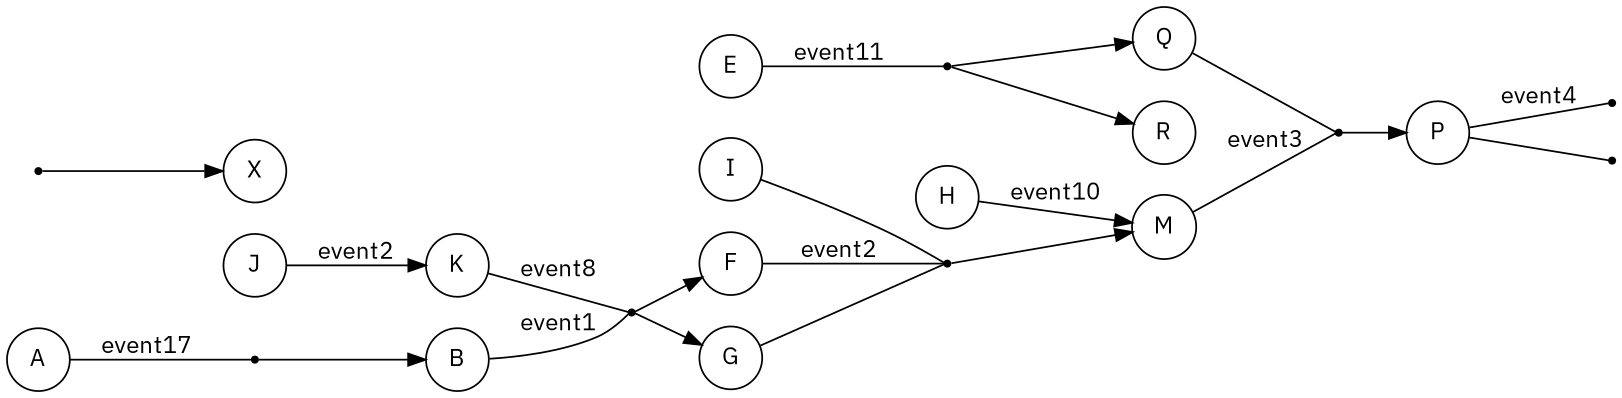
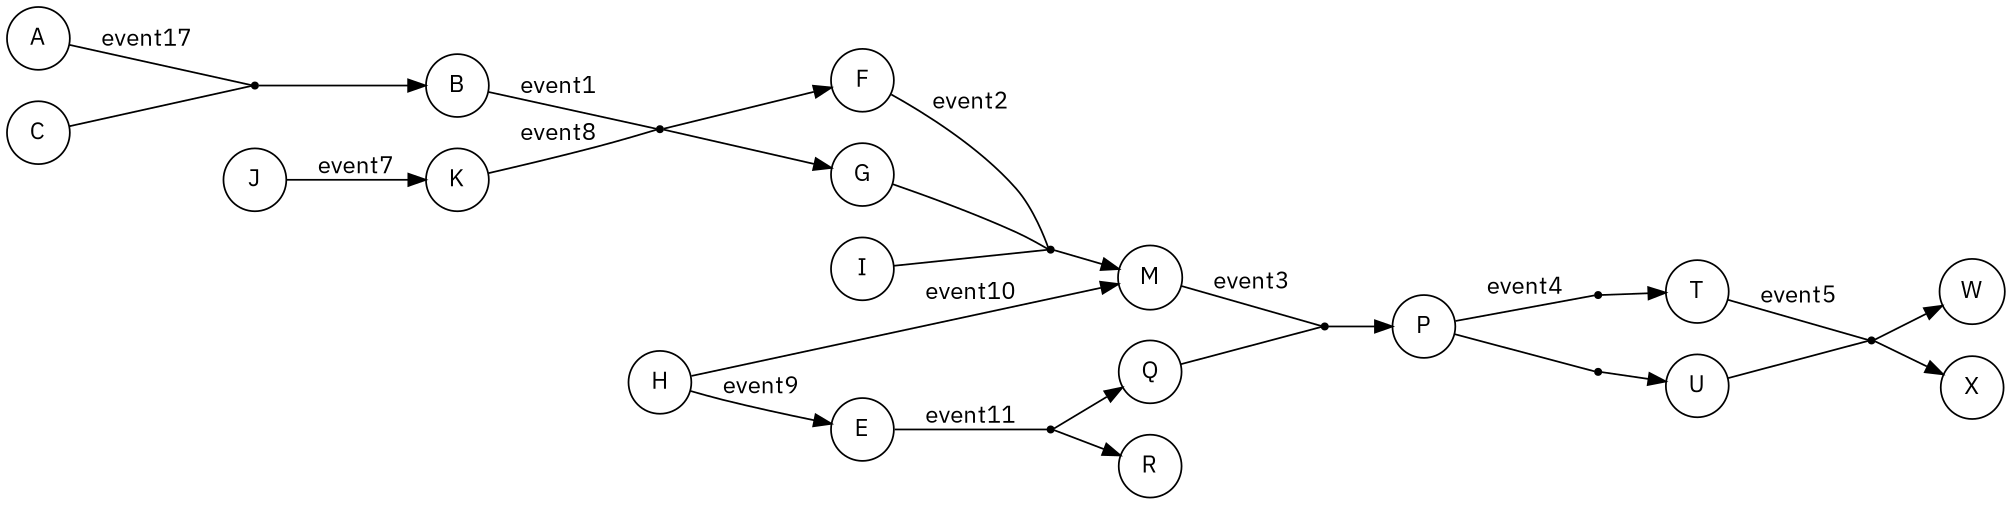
none -> (38, 133)
(356, 252) -> (356, 167)
none -> (1697, 292)
none -> (1972, 292)
none -> (1697, 386)
none -> (752, 407)
